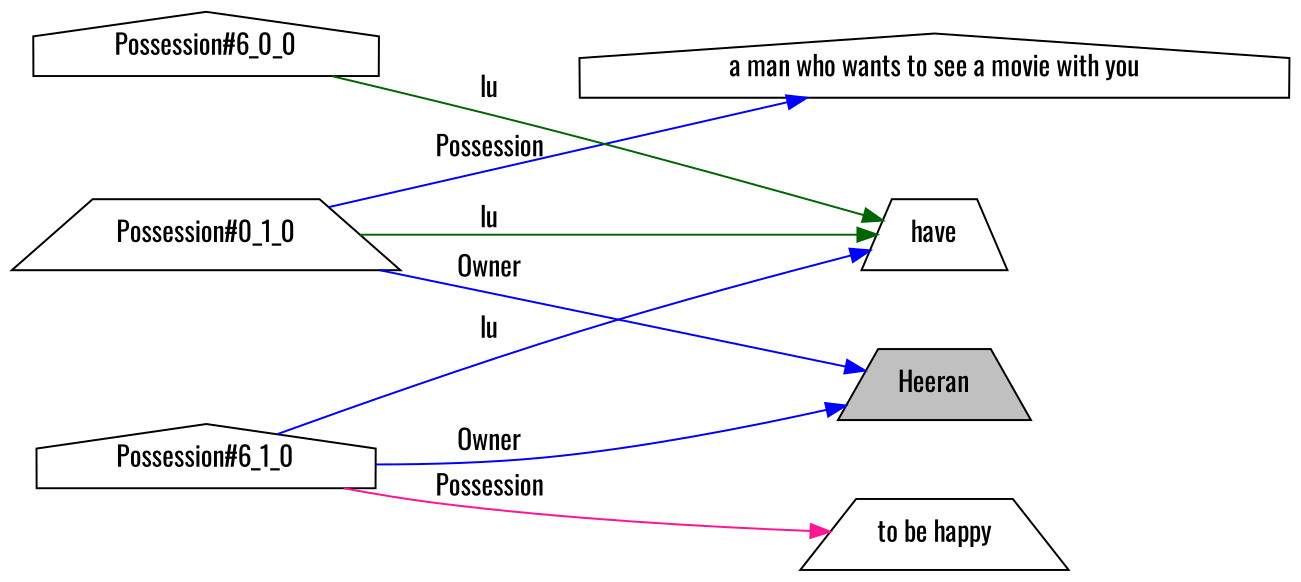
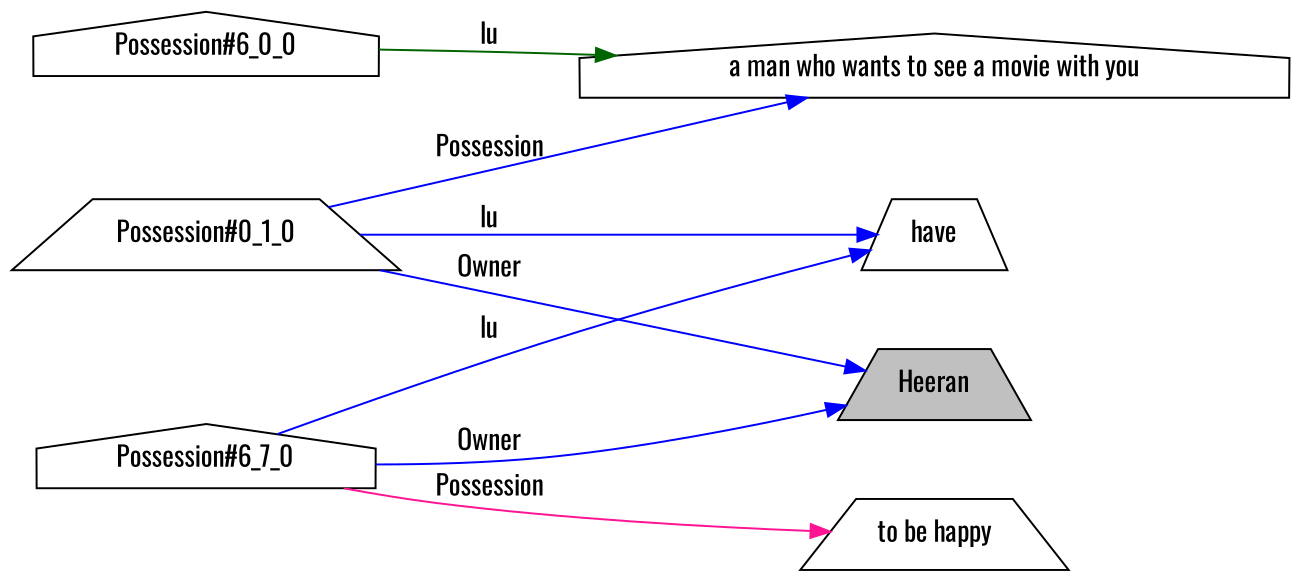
(572, 136) -> (487, 52)
(609, 235) -> (609, 235)
(206, 460) -> (206, 460)
